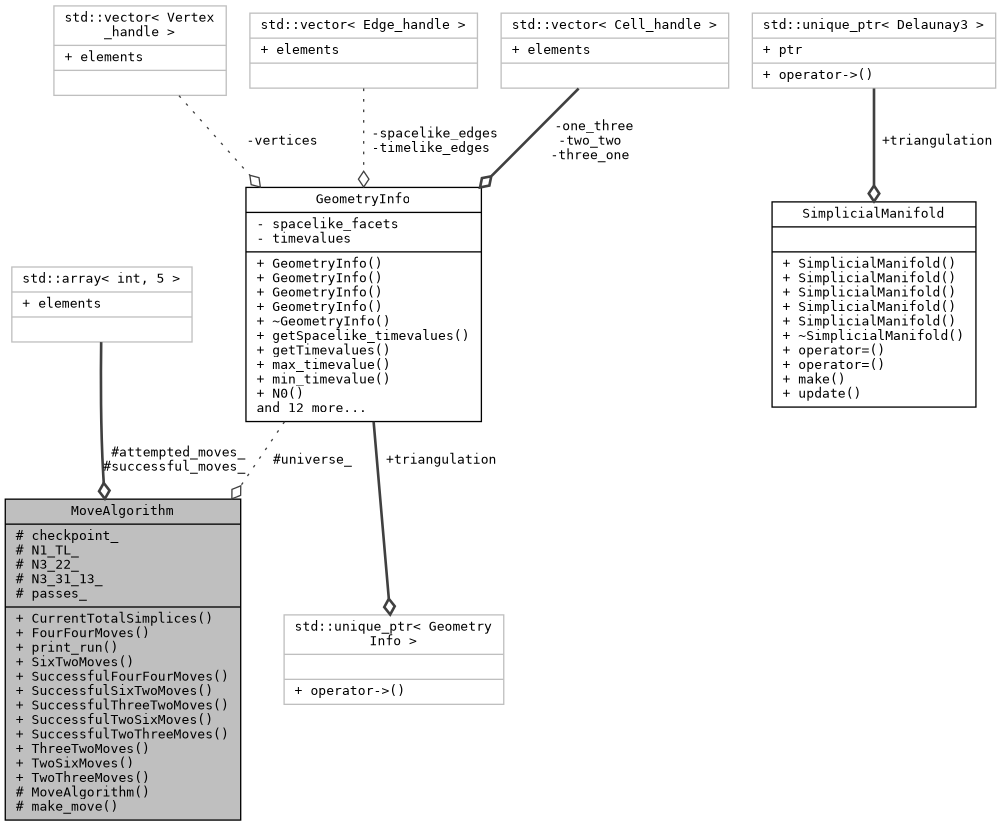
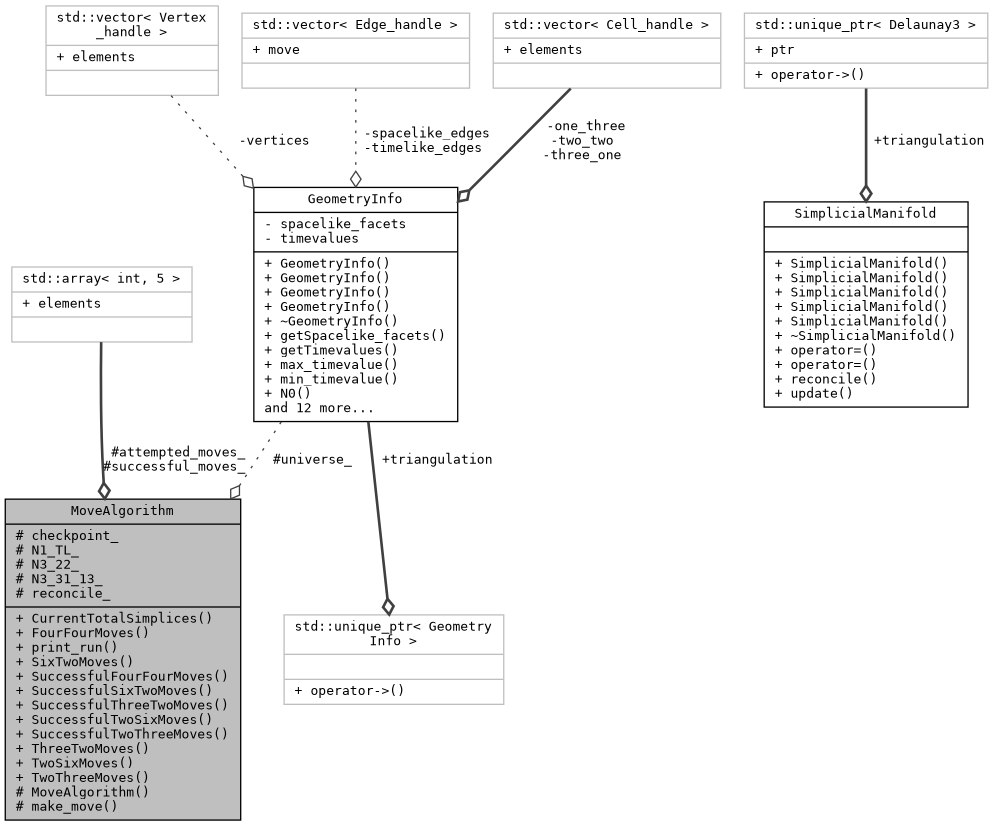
(301, 50) -> (277, 50)
(364, 336) -> (356, 336)
(815, 379) -> (827, 379)
(52, 594) -> (64, 594)
